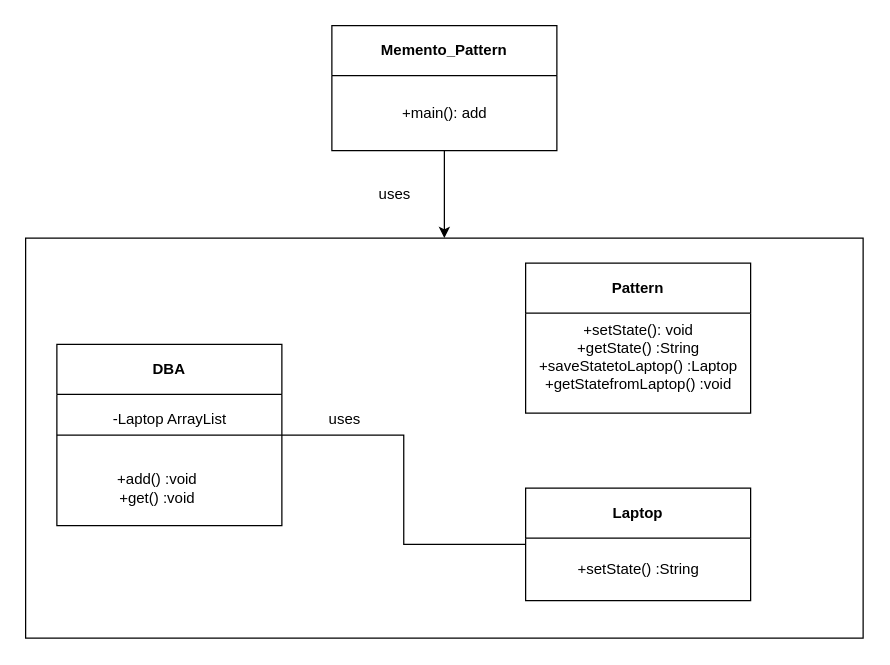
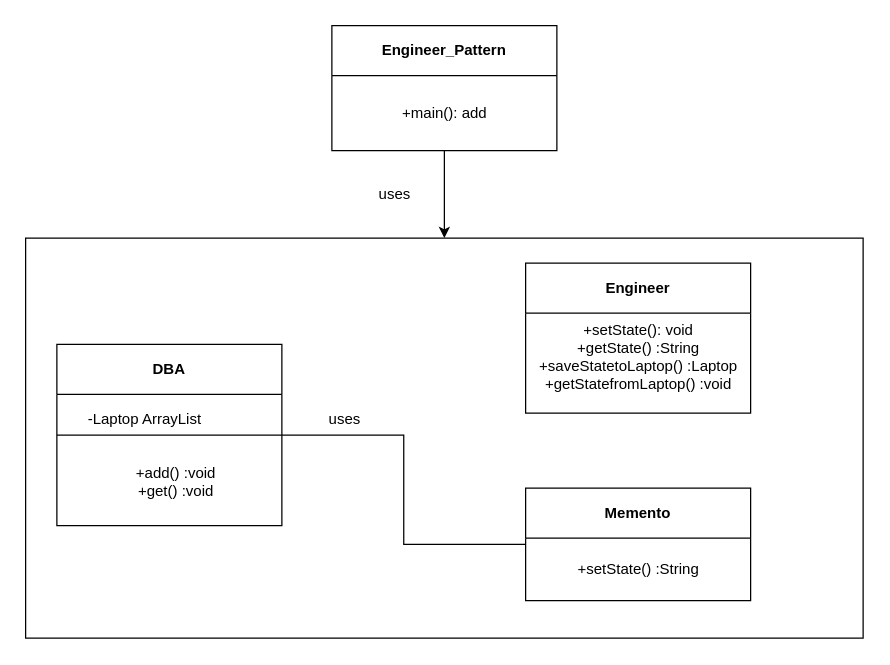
(444, 51) -> (444, 51)
(638, 288) -> (638, 288)
(169, 419) -> (144, 419)
(157, 488) -> (176, 482)
(638, 513) -> (638, 513)
